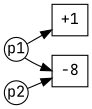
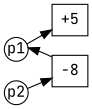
(70, 20) -> (70, 20)
(33, 63) -> (46, 54)
